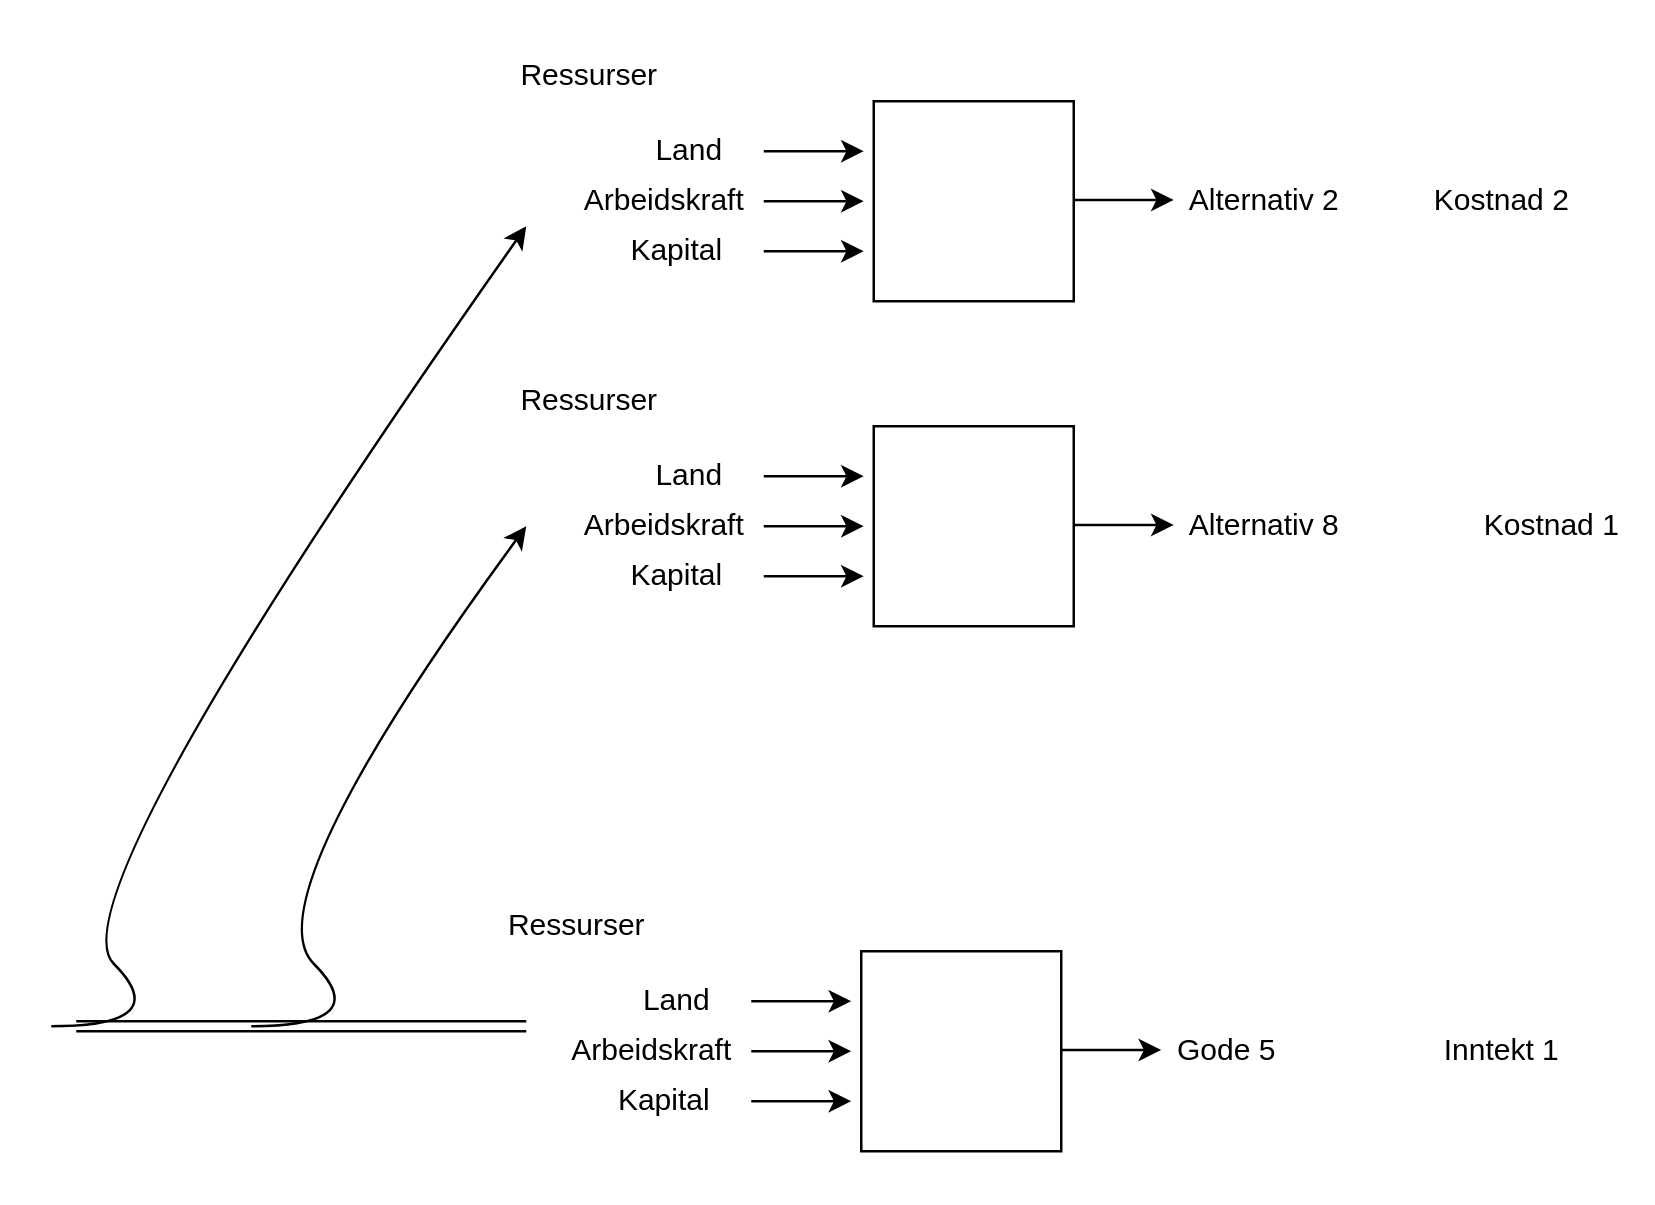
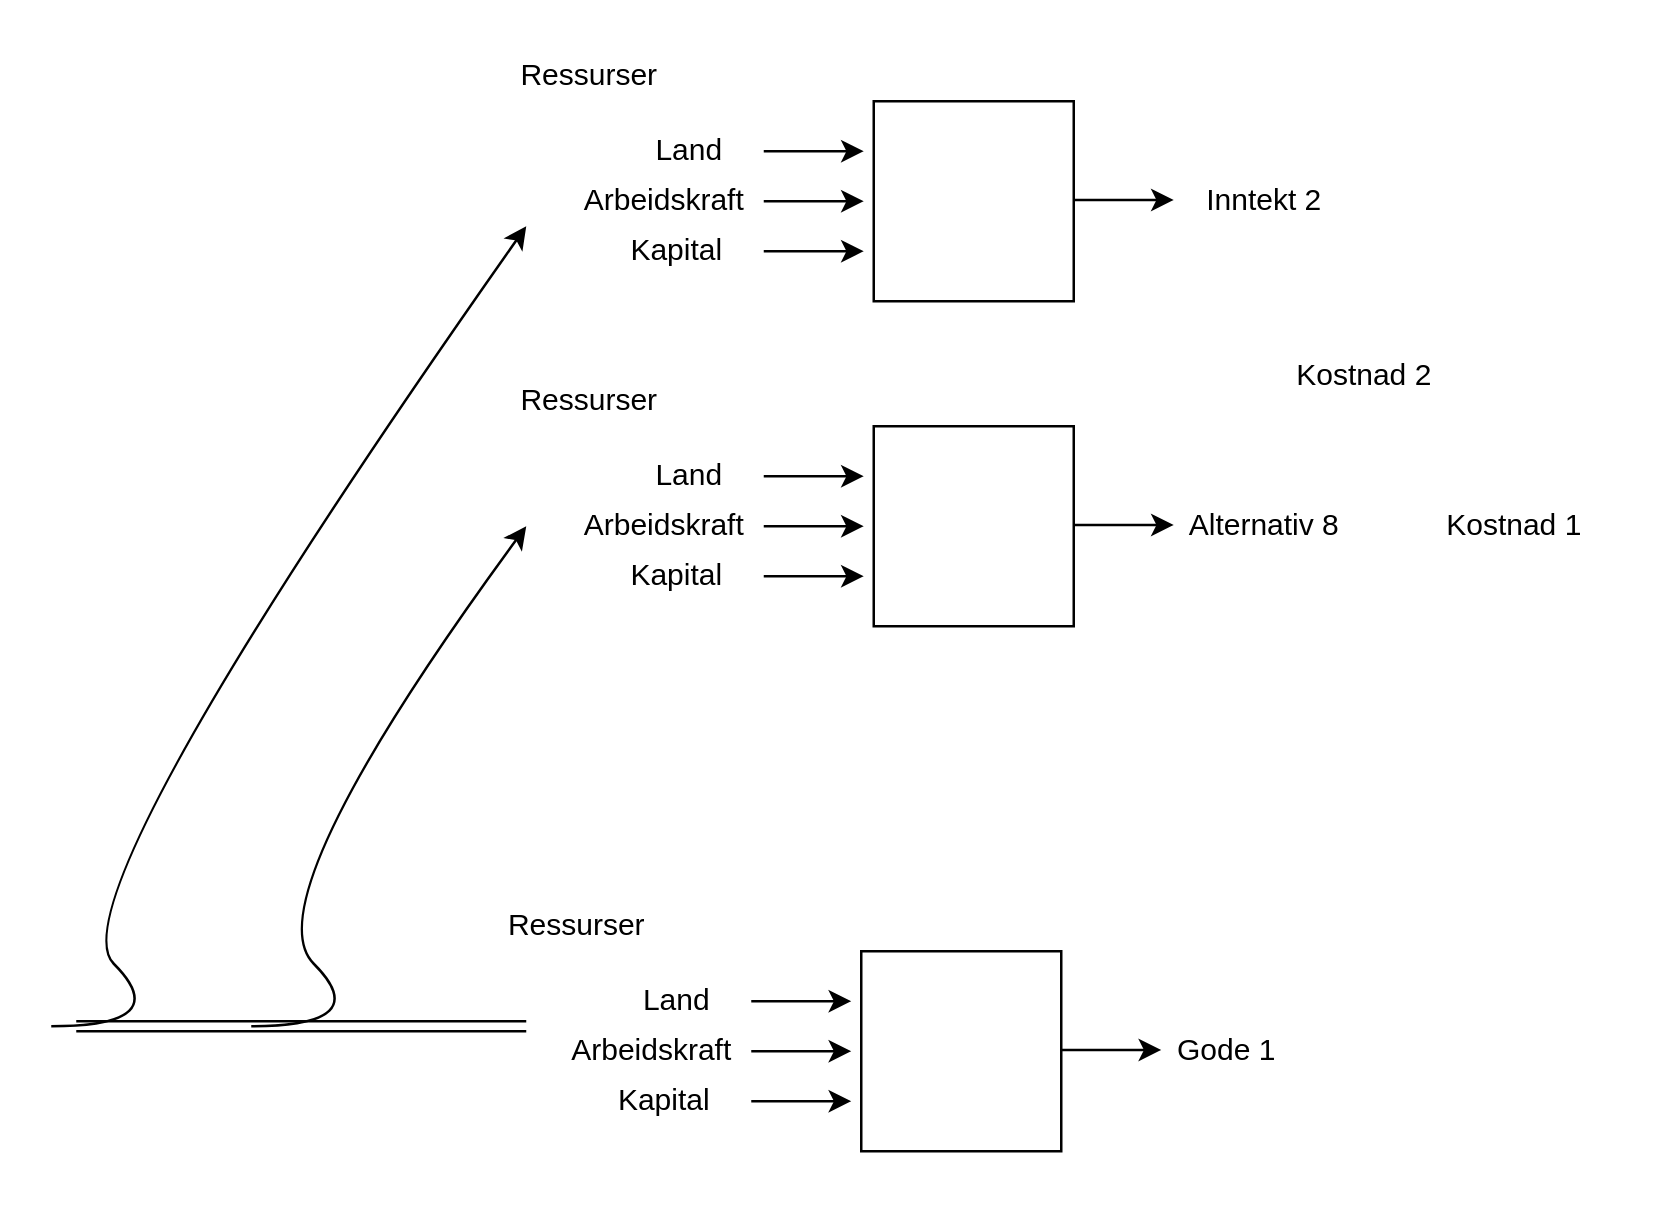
(1265, 201) -> (1265, 201)
(1501, 201) -> (1364, 376)
(1551, 526) -> (1514, 526)
(1228, 1051) -> (1228, 1051)
(1501, 1051) -> none
